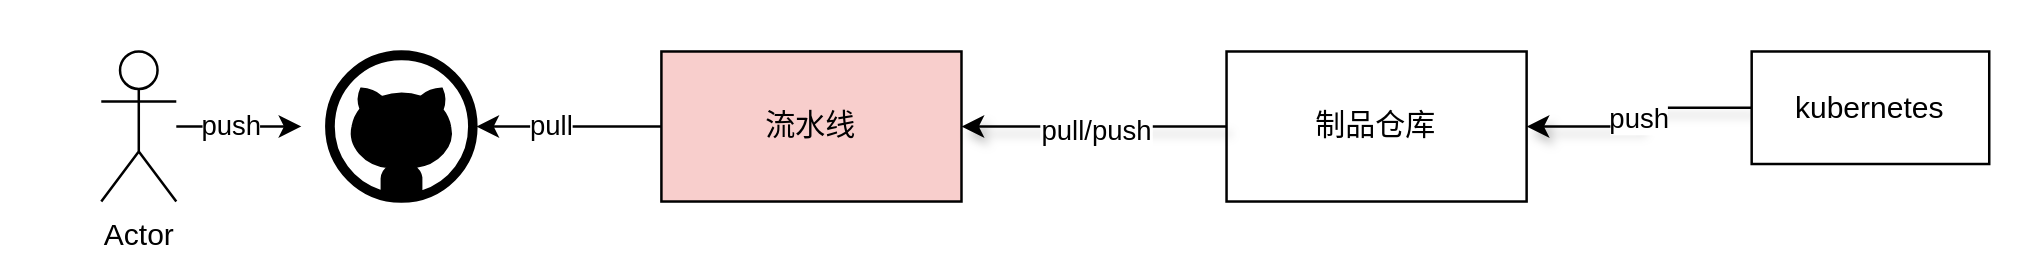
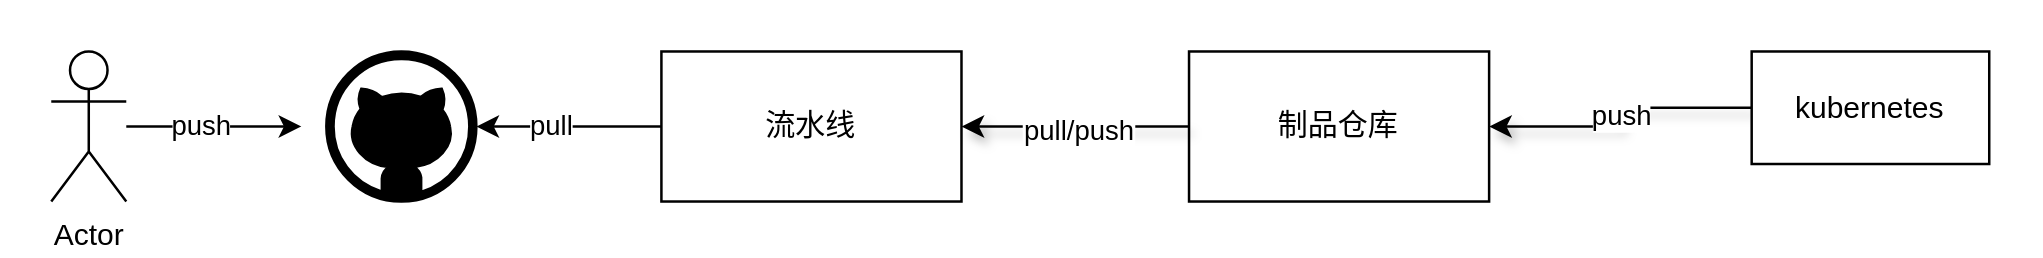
(139, 126) -> (89, 126)
(811, 126) -> (811, 126)
(1376, 126) -> (1339, 126)
